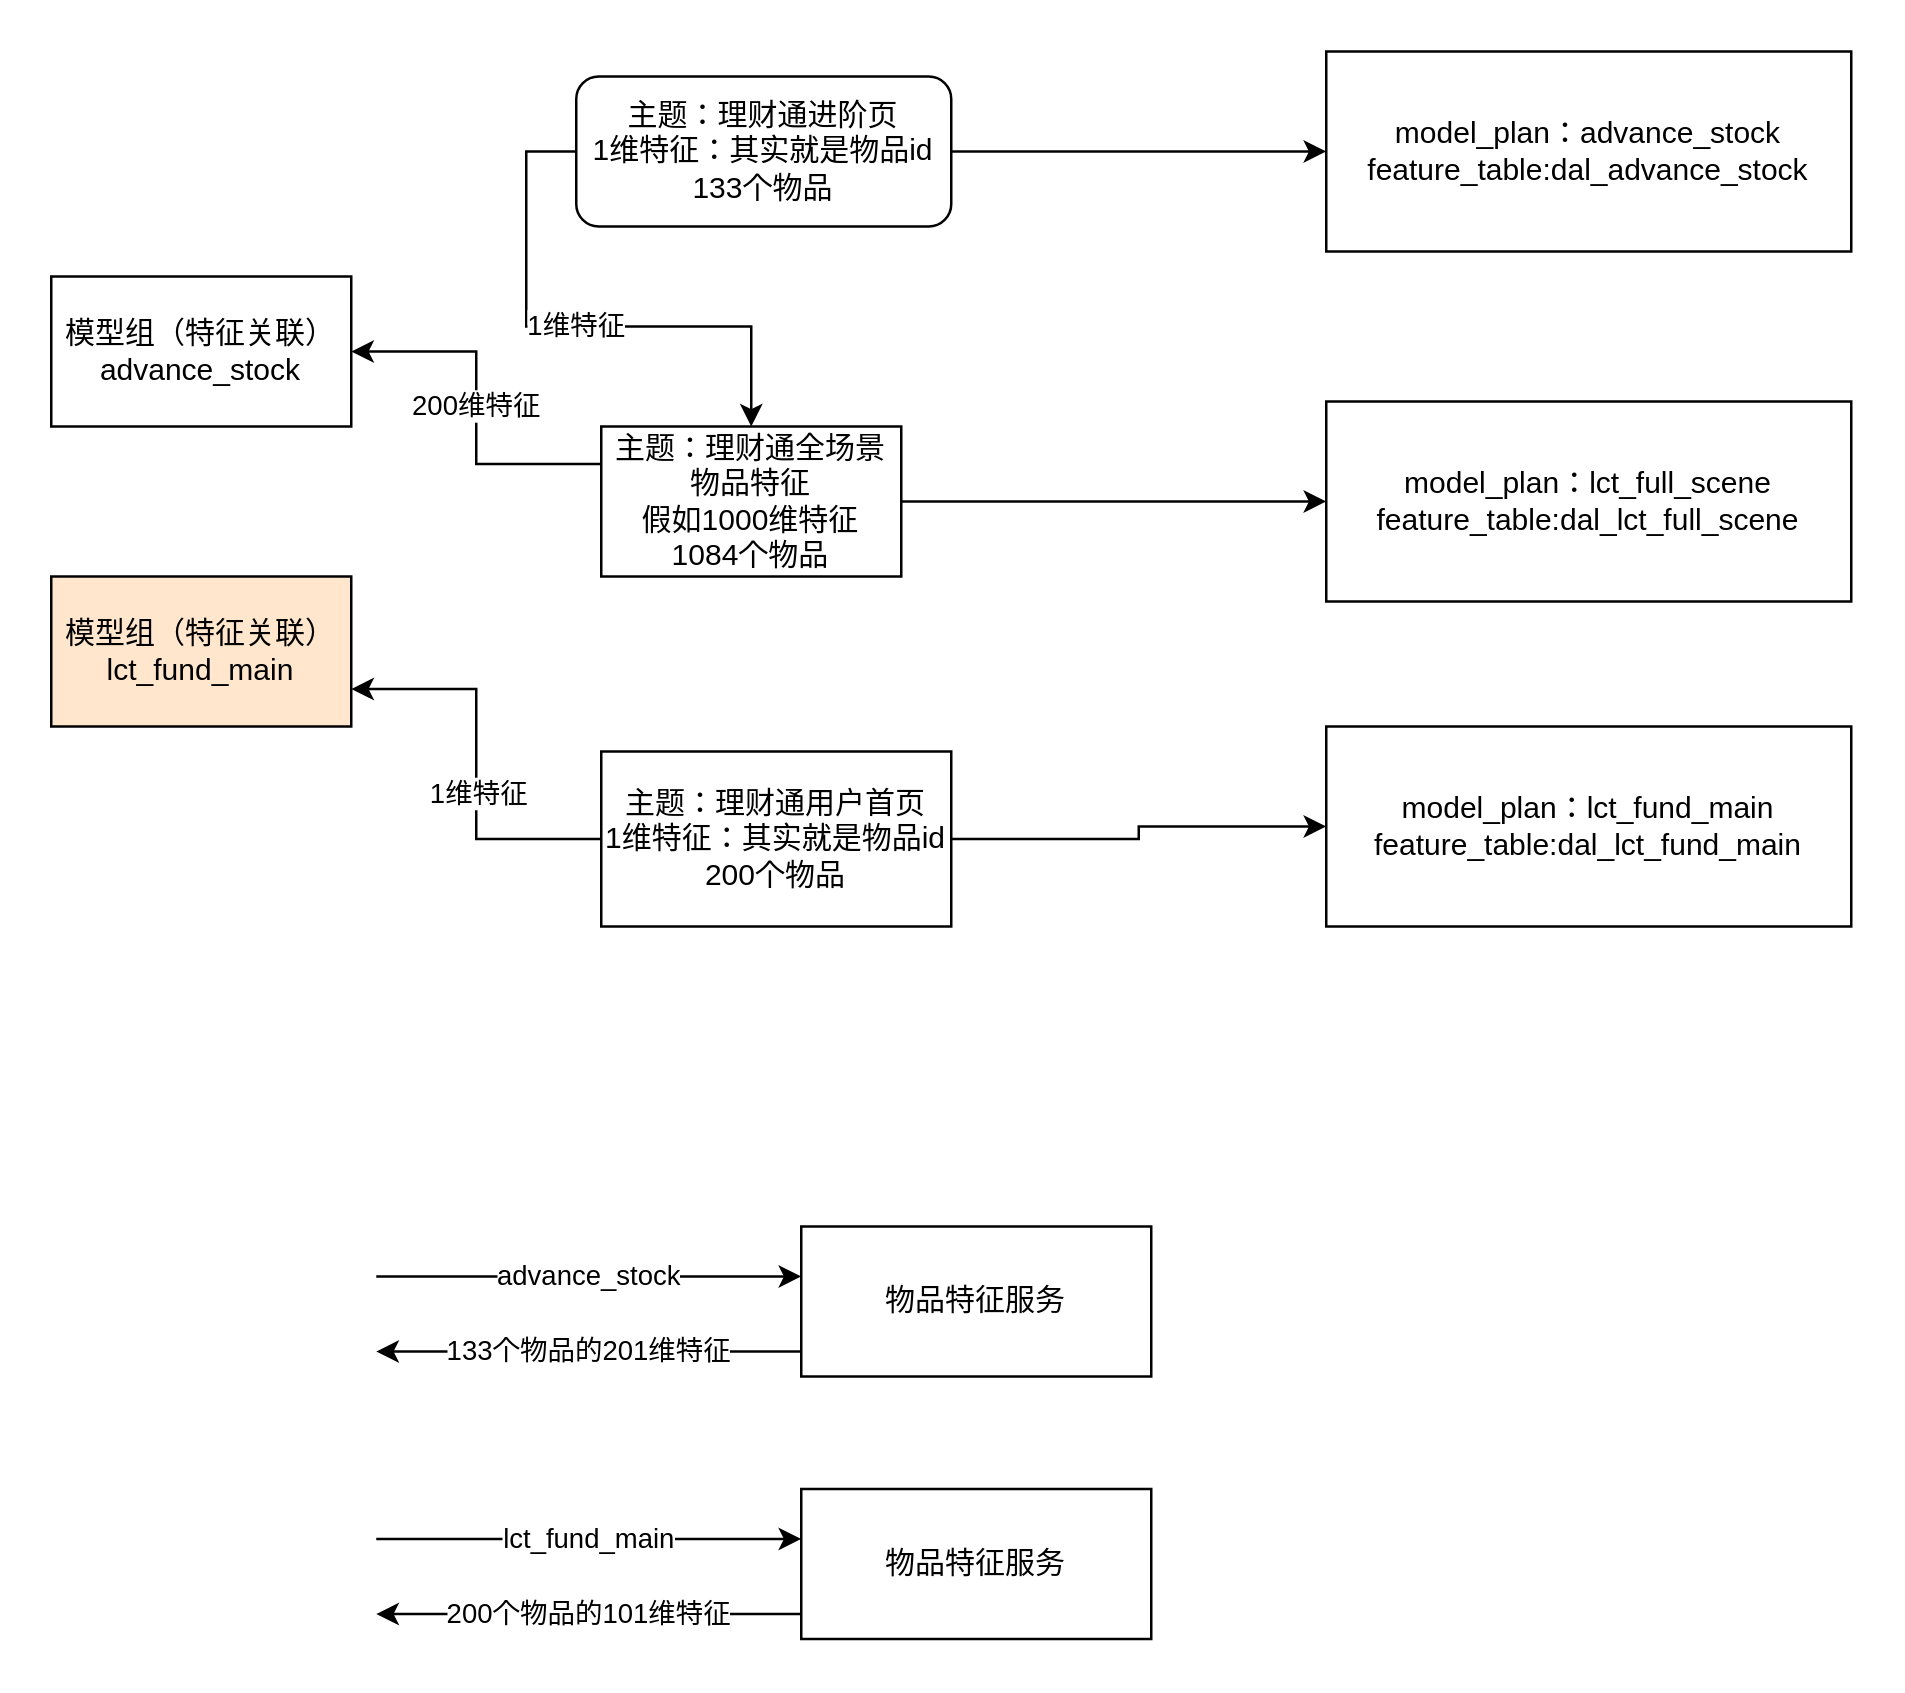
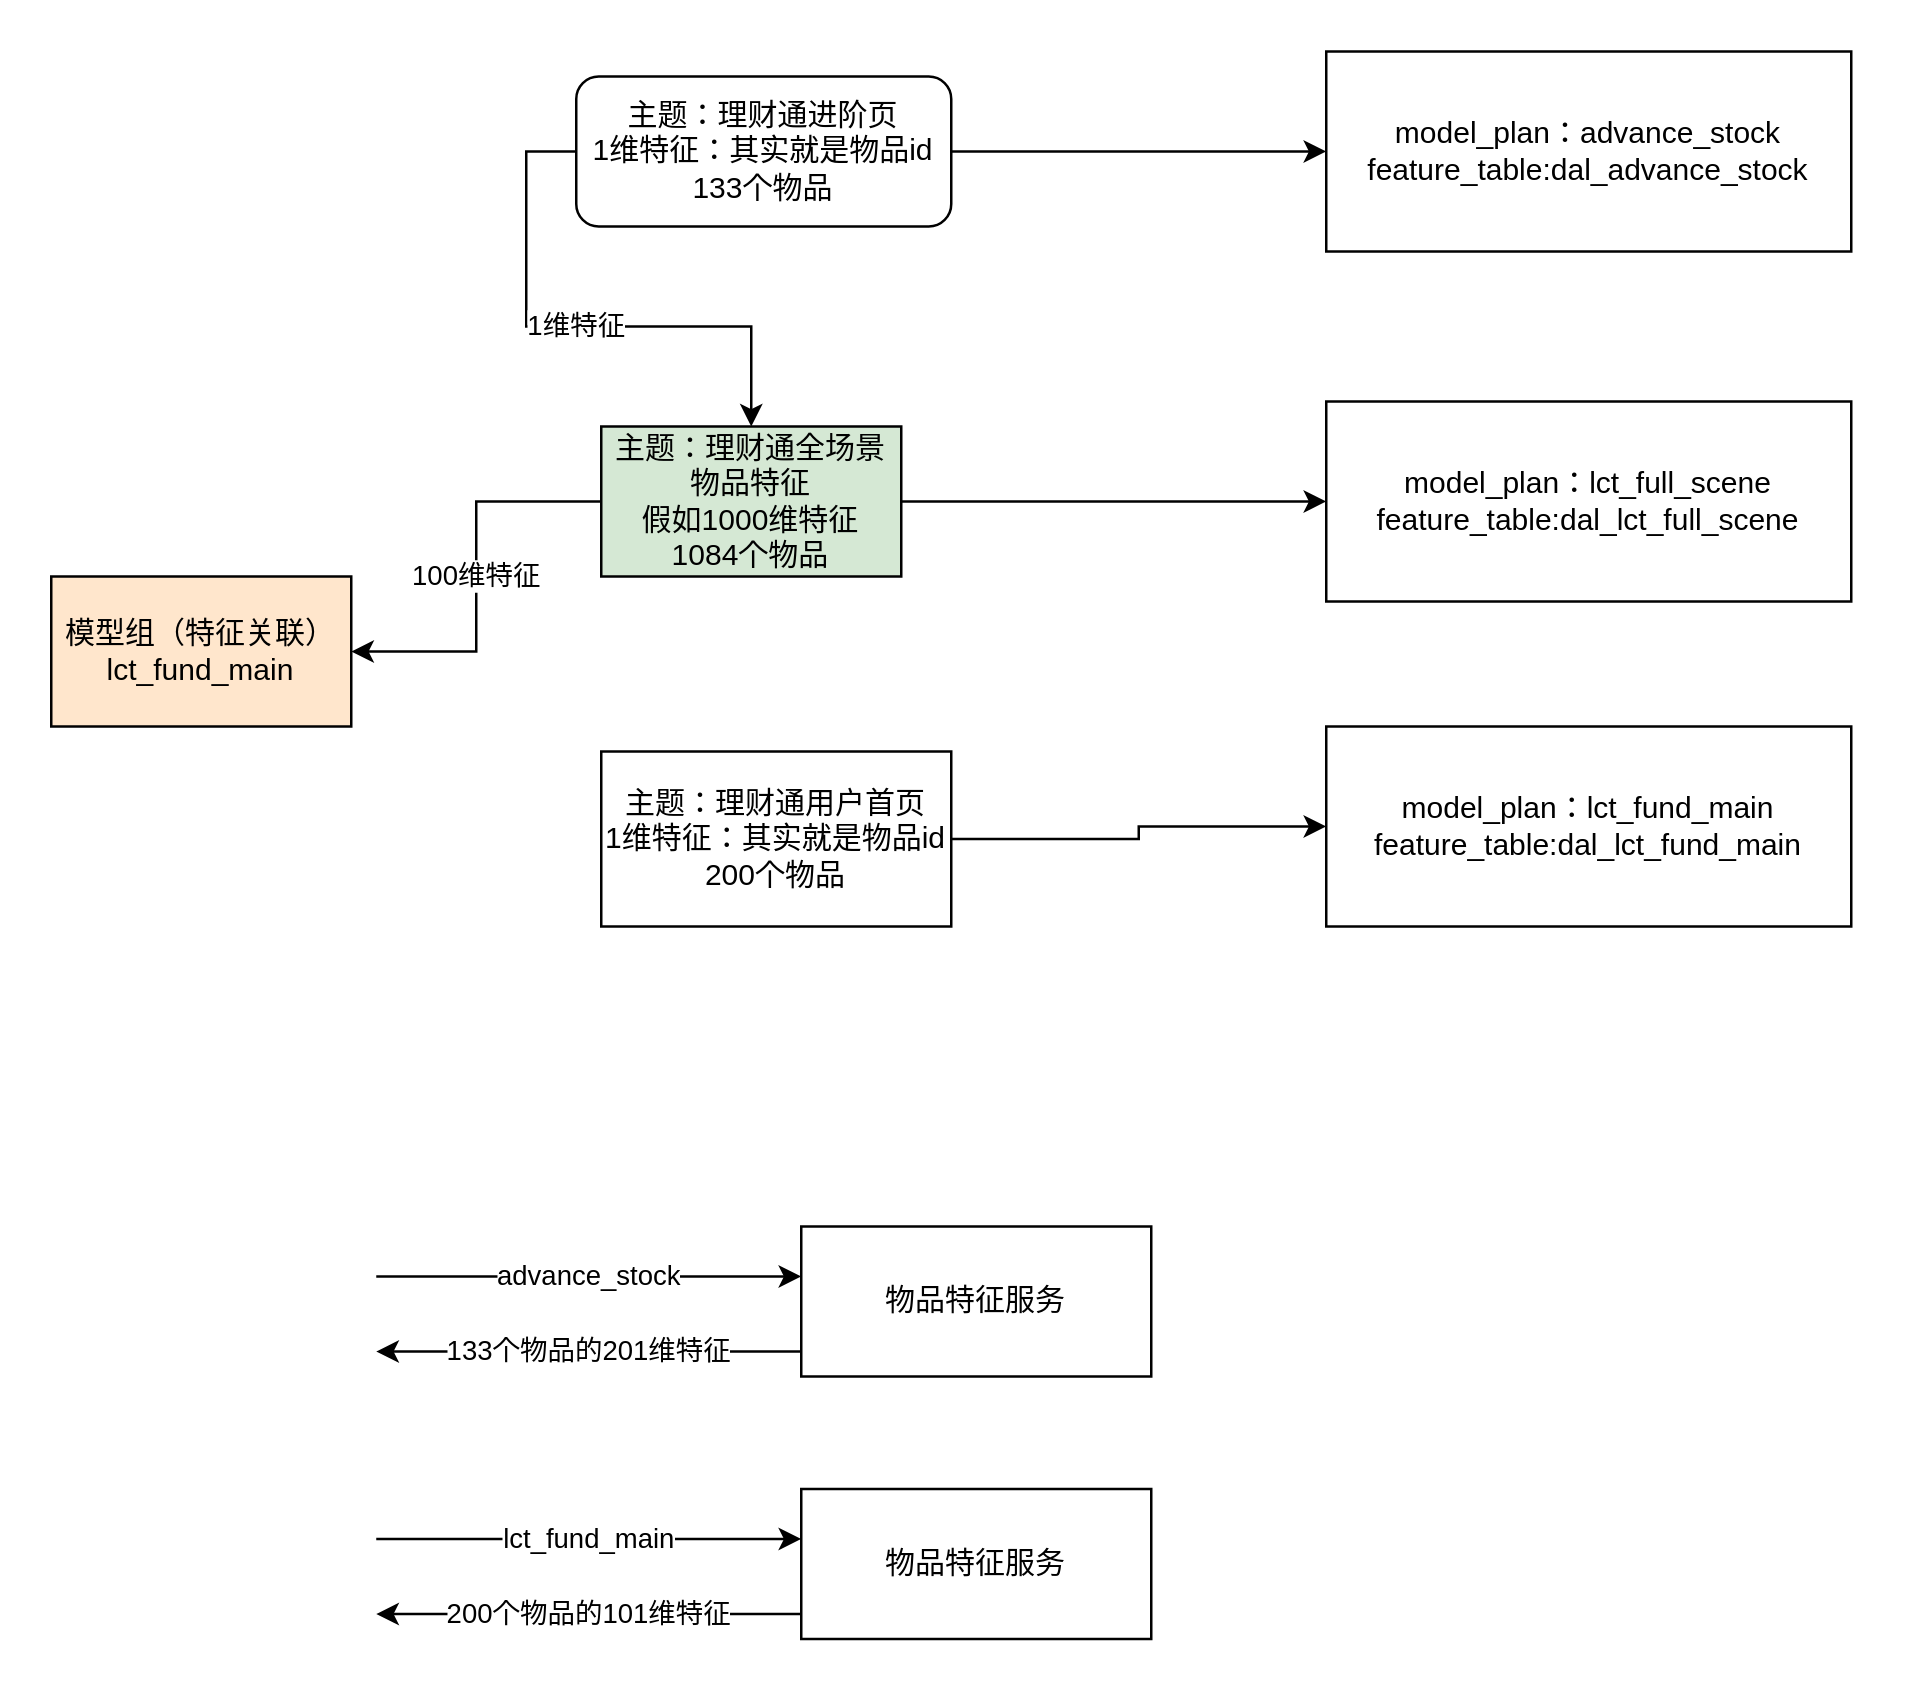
(201, 351) -> none
(476, 416) -> none
(751, 501) -> (751, 501)
none -> (476, 568)
(476, 689) -> none
